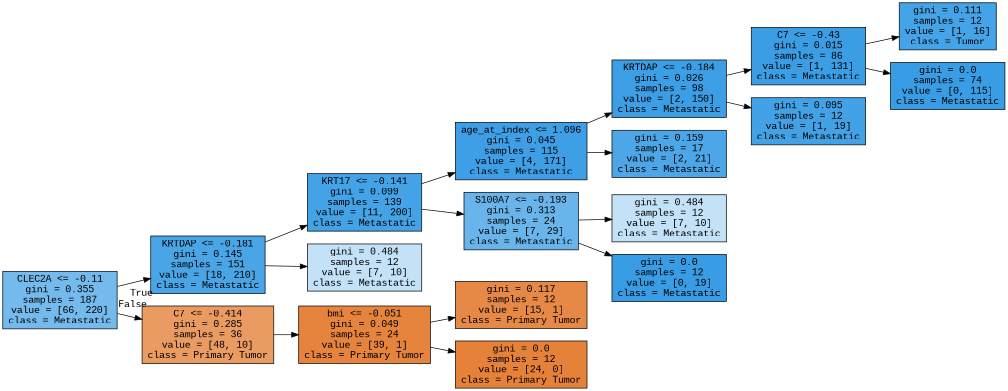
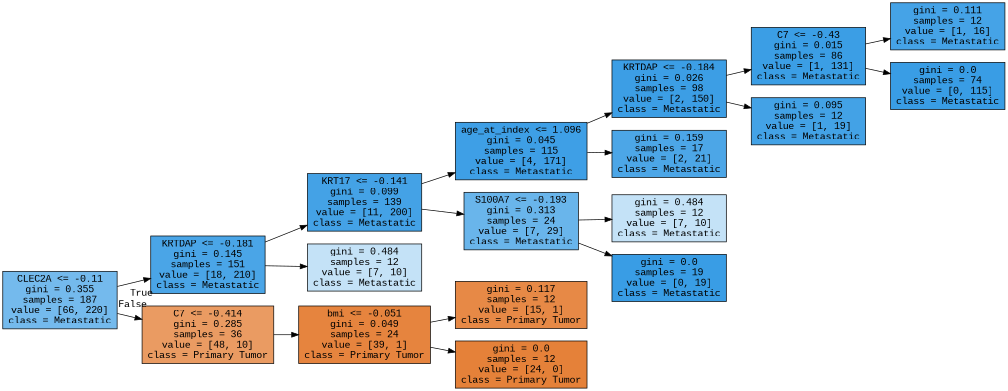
(948, 26) -> (948, 26)
(669, 278) -> (669, 278)
